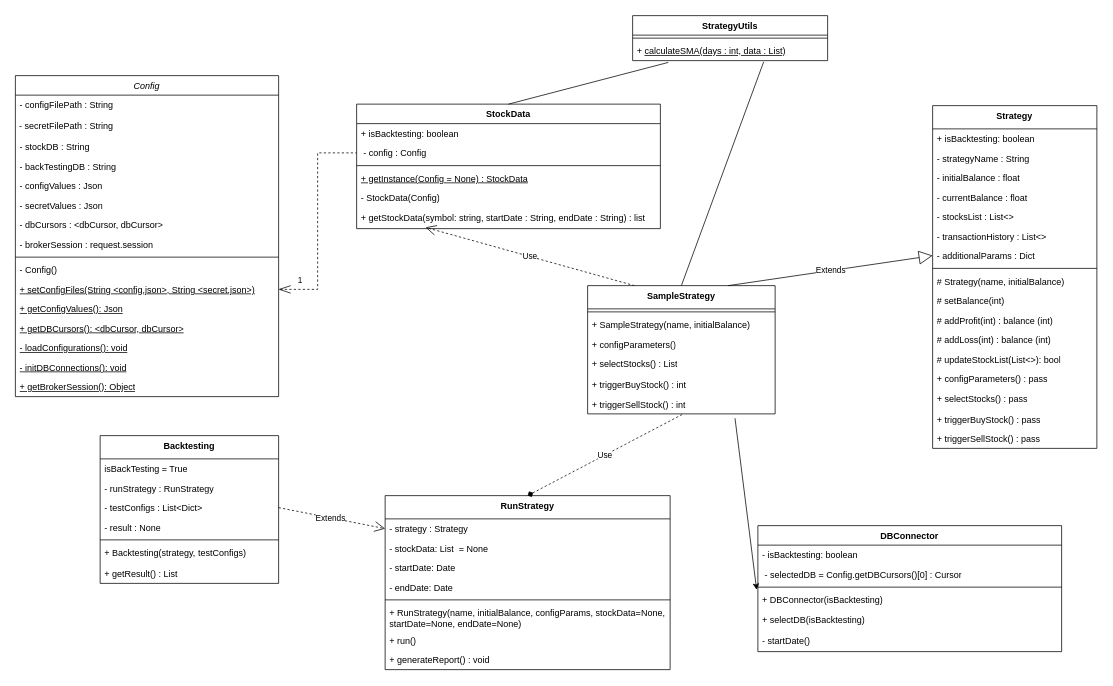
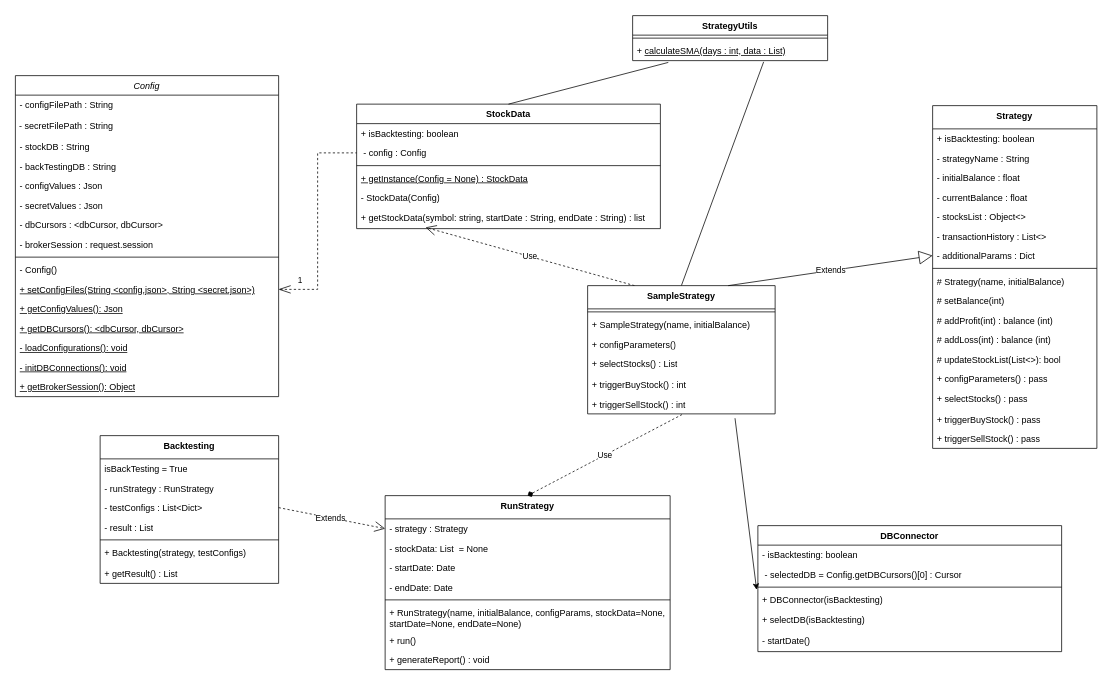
(983, 217) -> (989, 217)
(137, 528) -> (135, 528)
